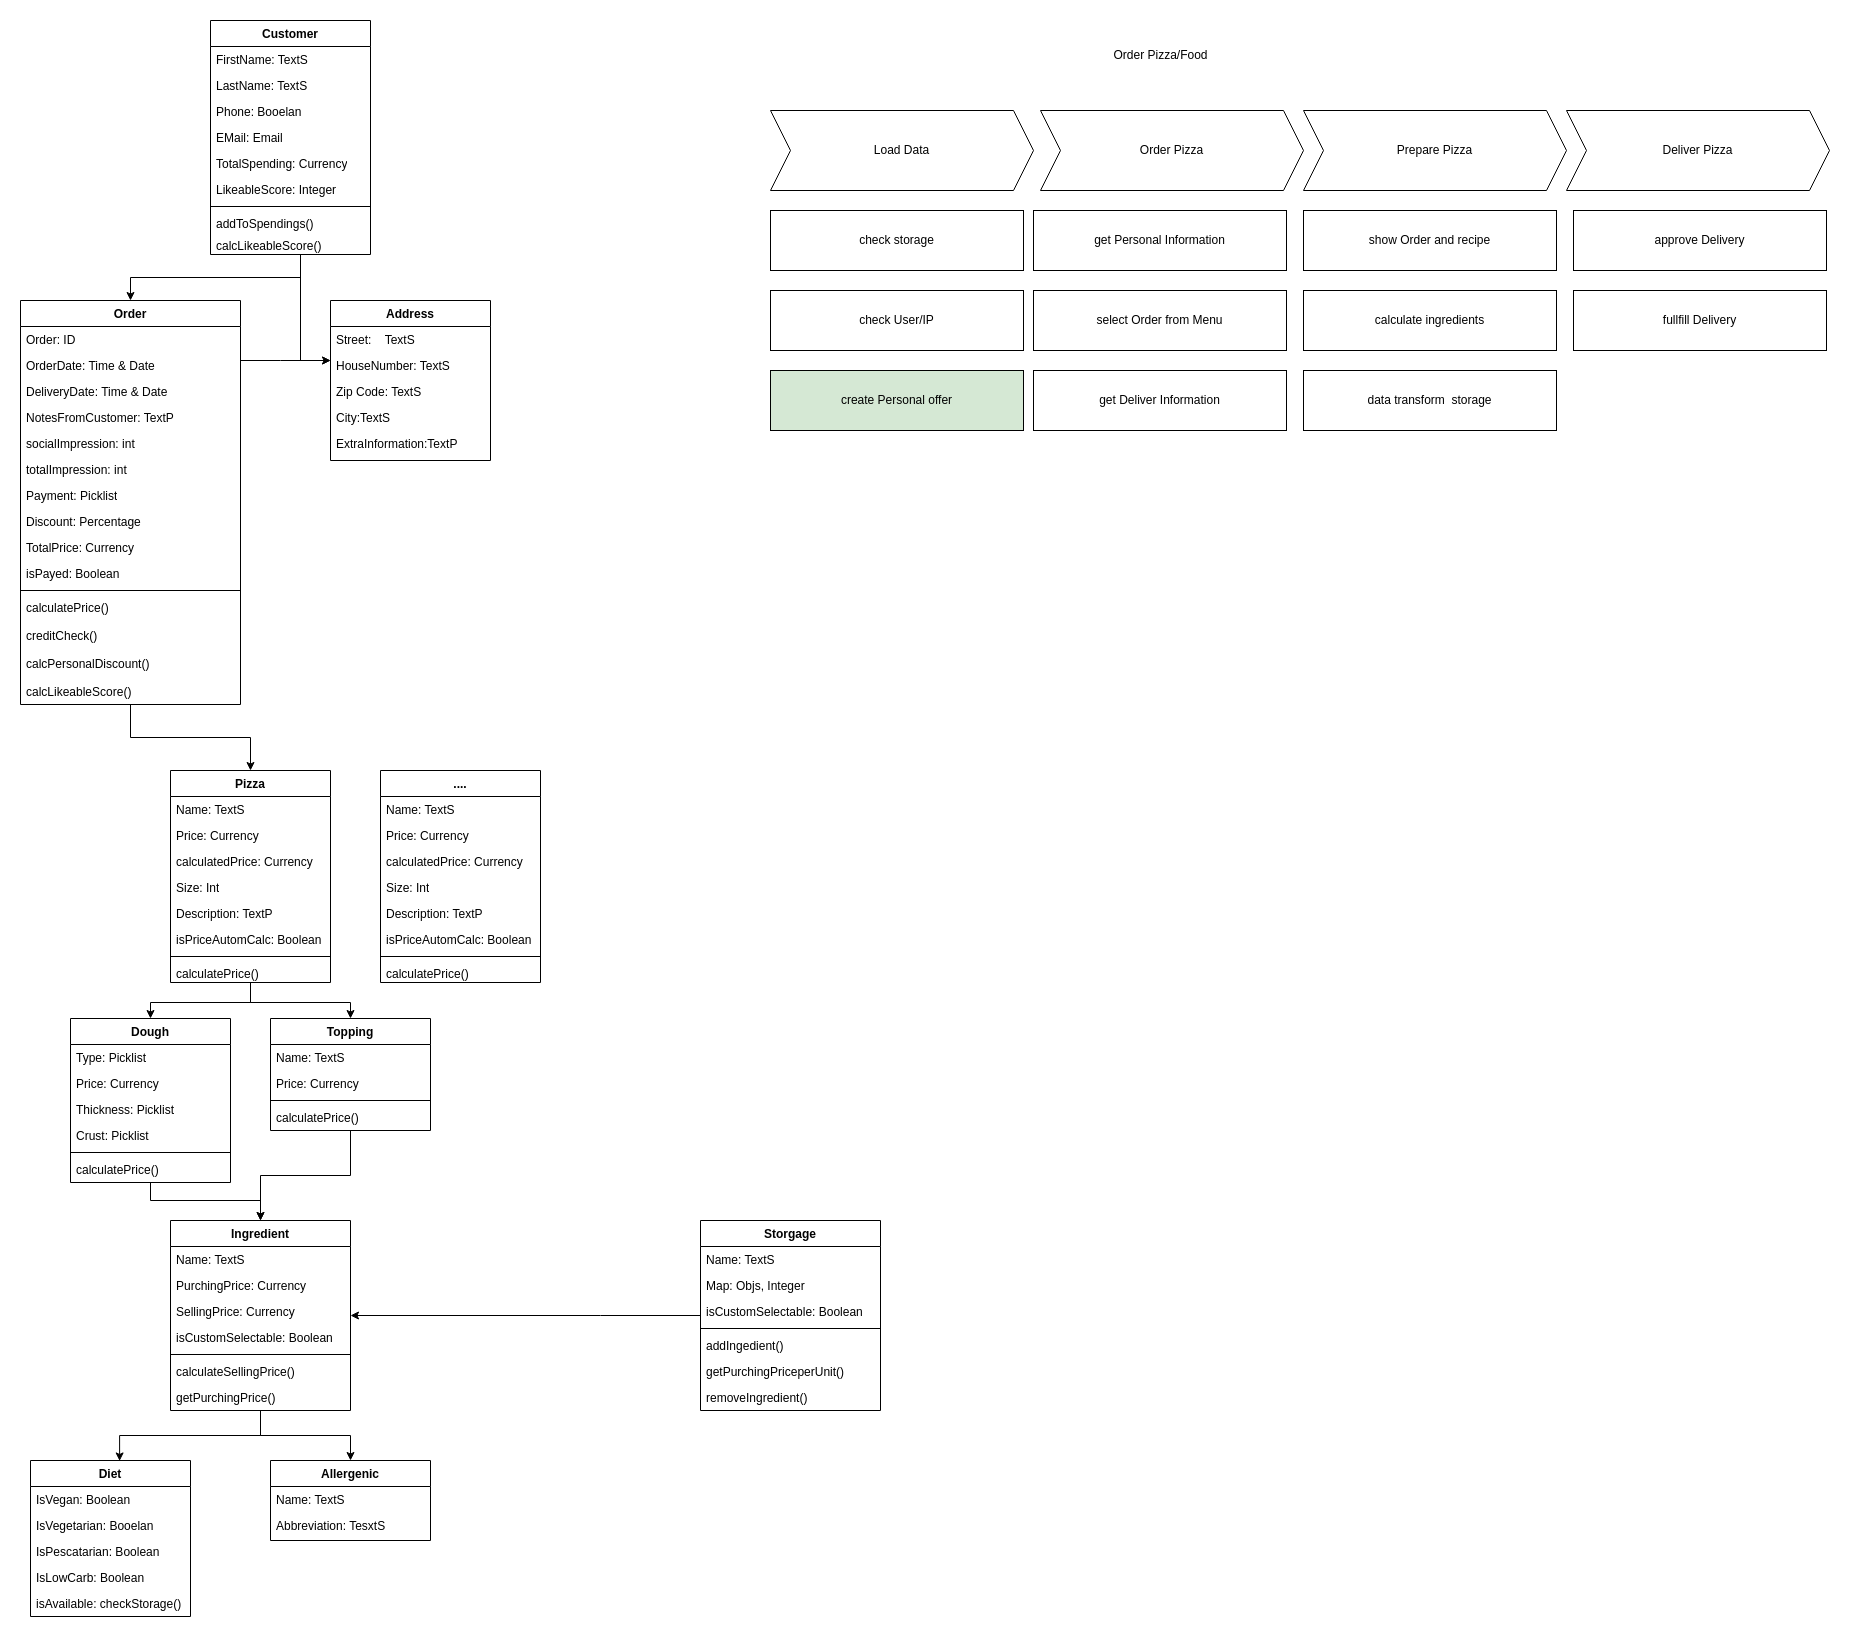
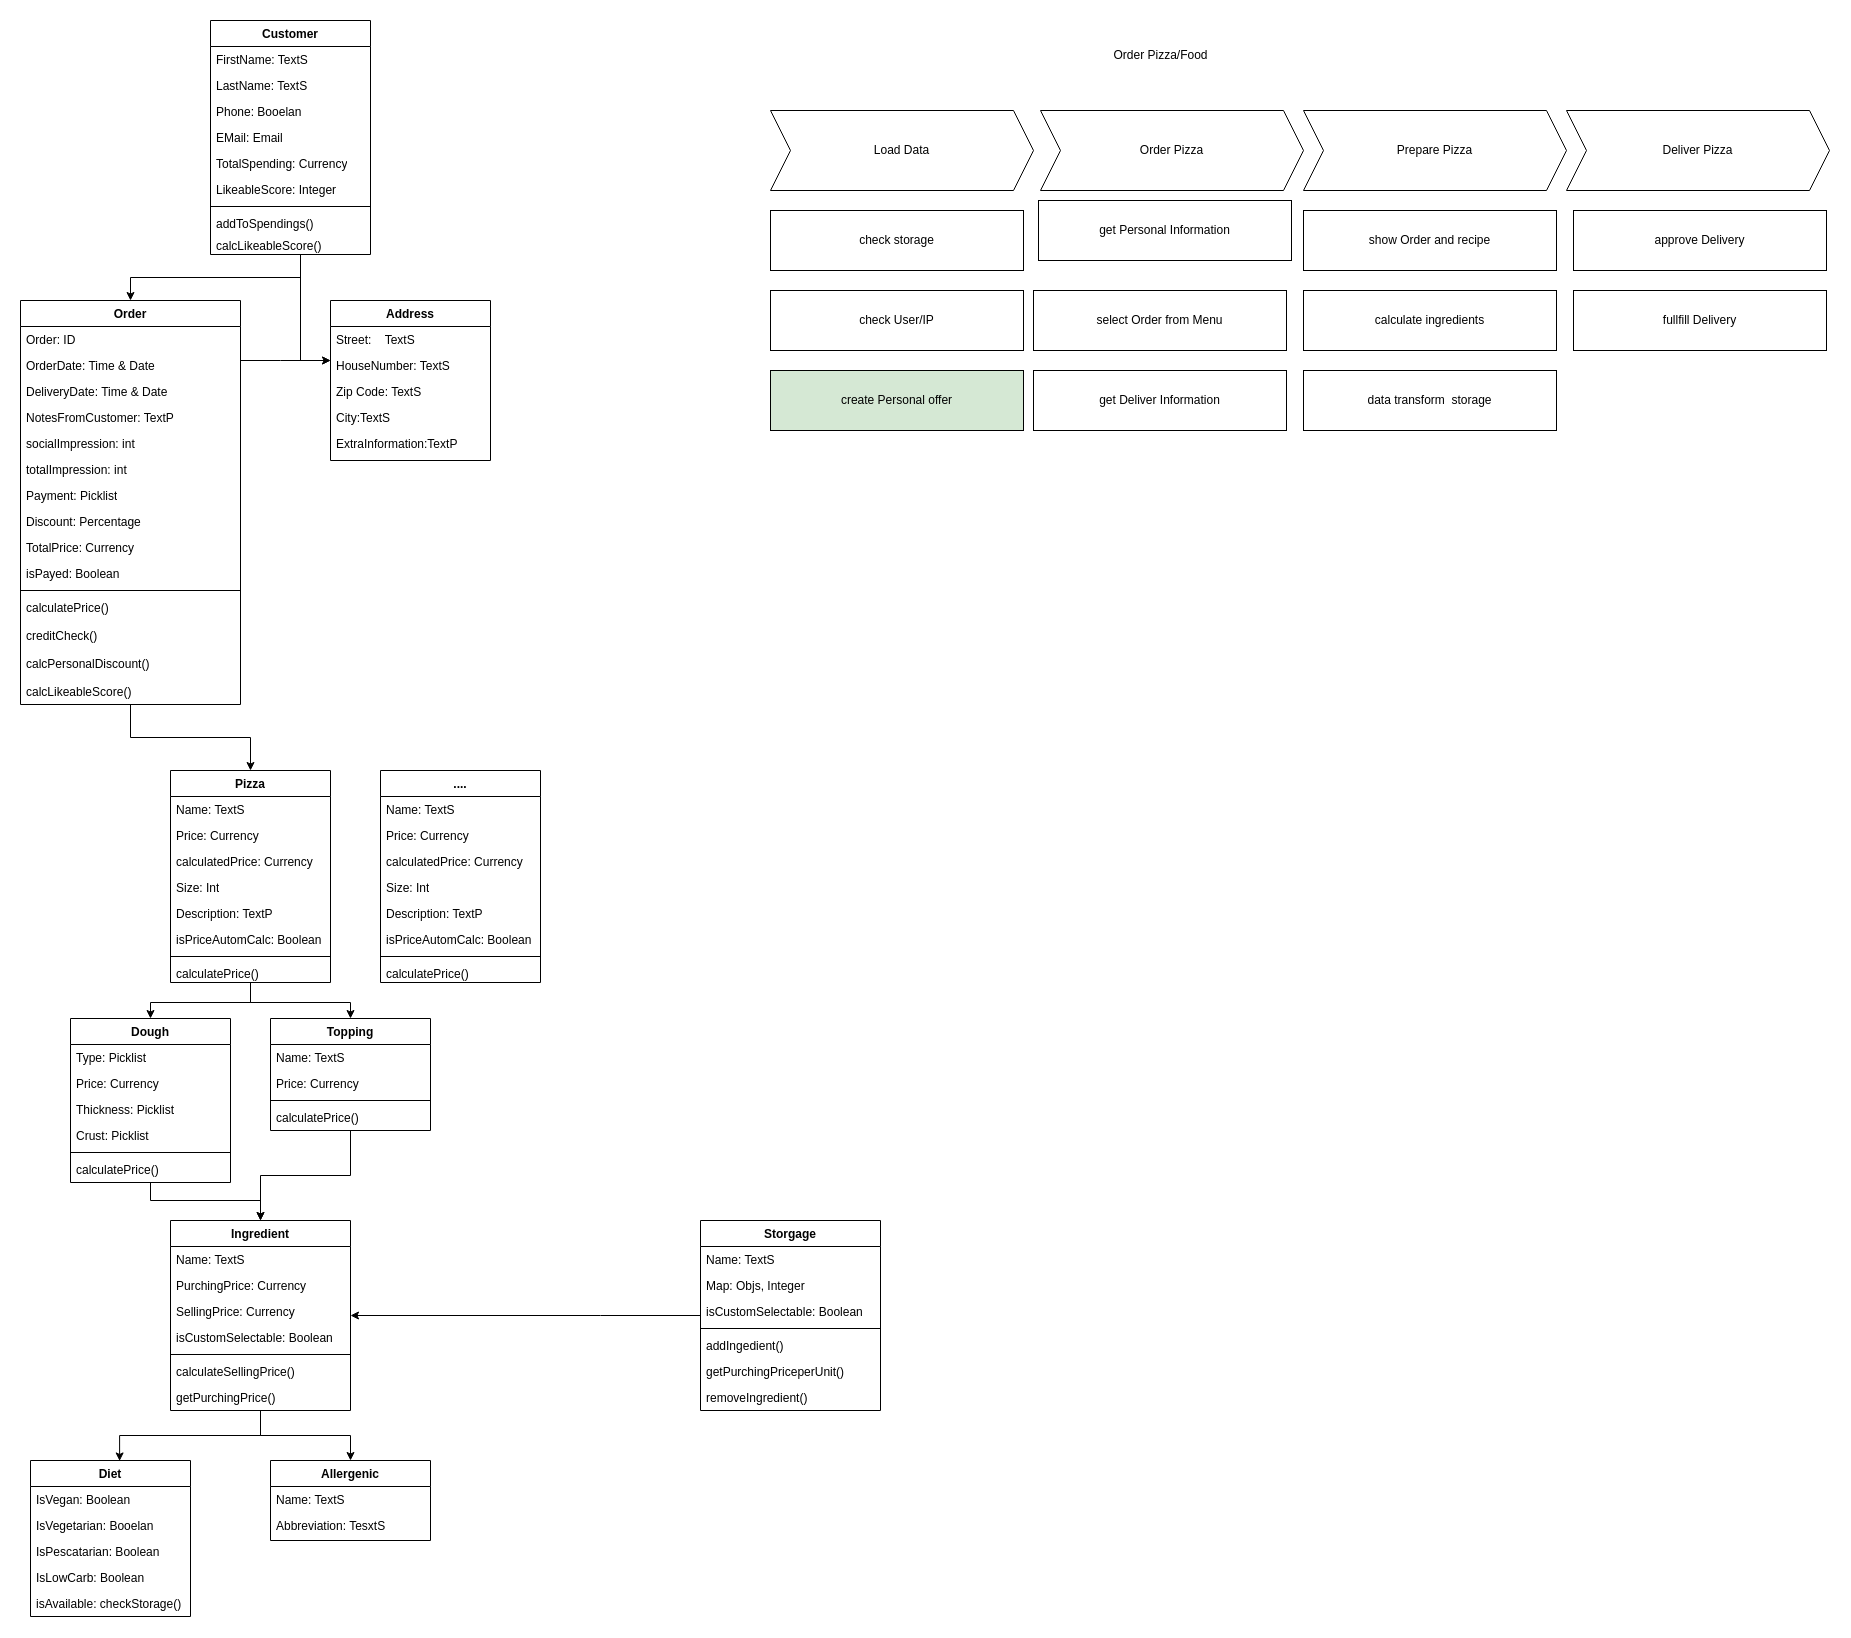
(1160, 241) -> (1165, 231)
